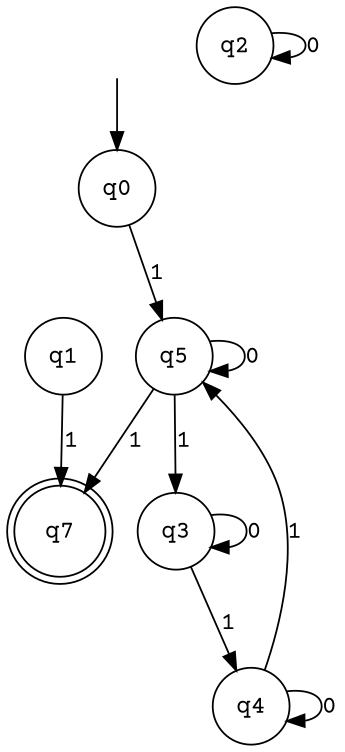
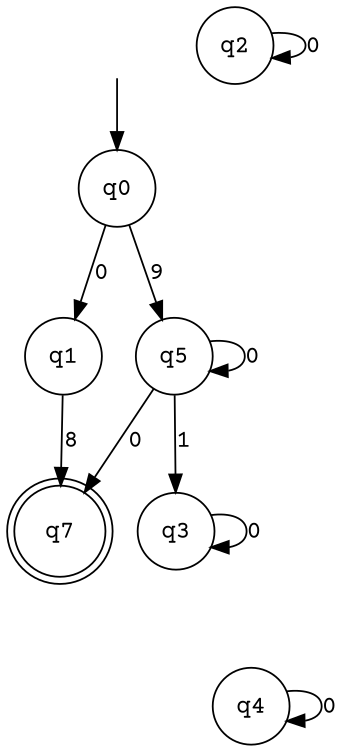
none -> (93, 263)
(157, 272) -> (157, 272)
(71, 440) -> (71, 440)
(136, 440) -> (136, 440)
(286, 524) -> none
(210, 610) -> none
